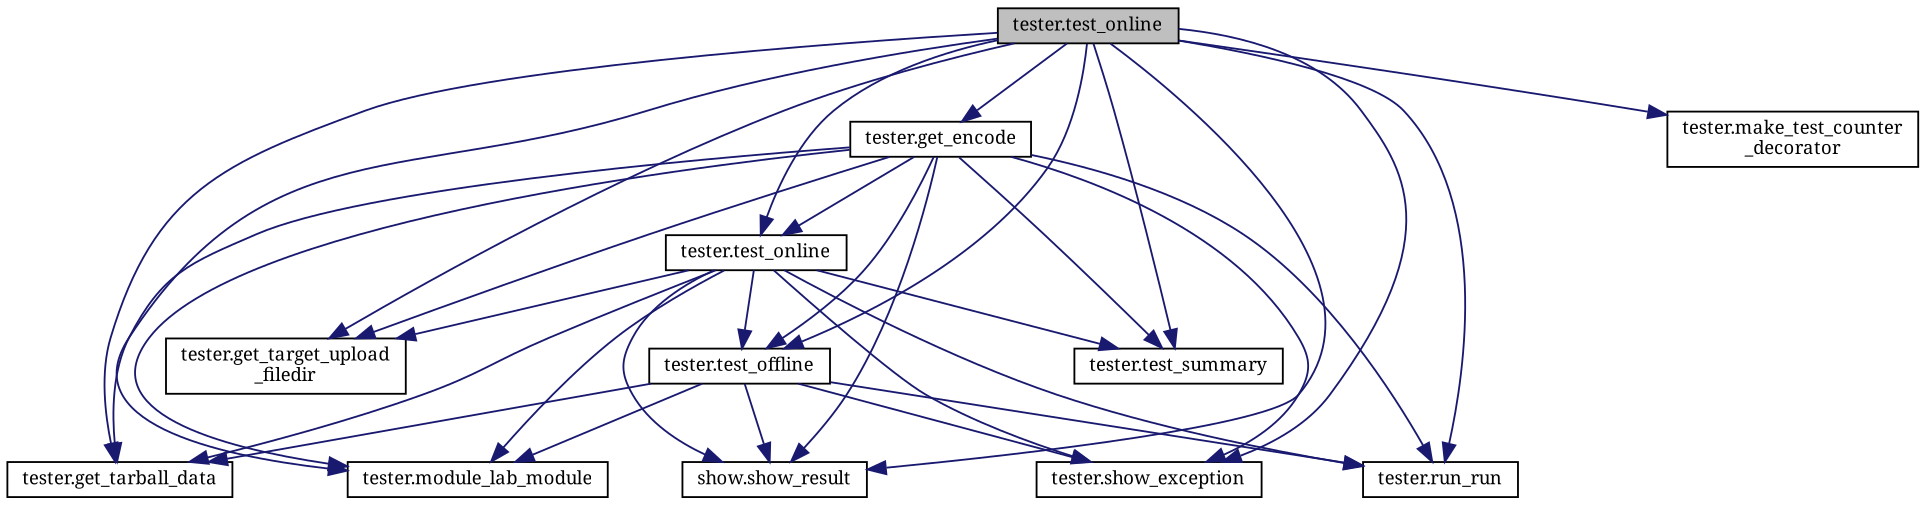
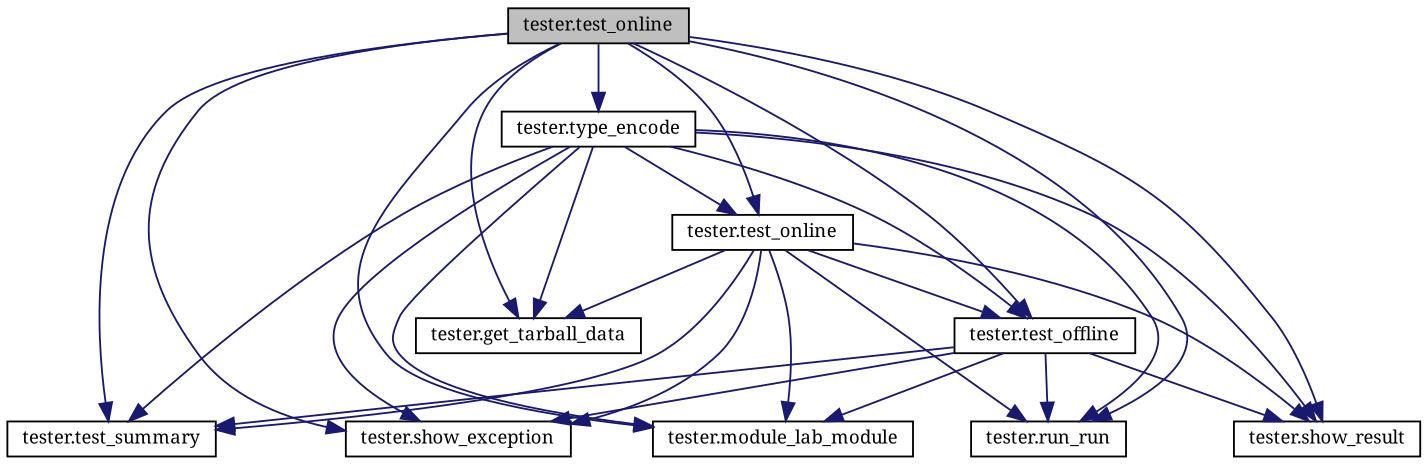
(941, 139) -> (599, 129)
(1793, 139) -> none
(286, 366) -> none
(439, 421) -> (612, 384)
(775, 480) -> (1327, 439)
